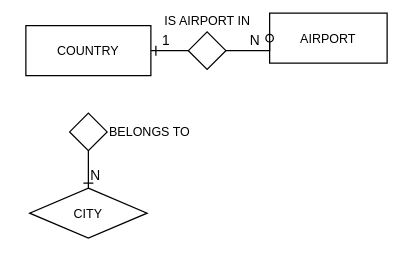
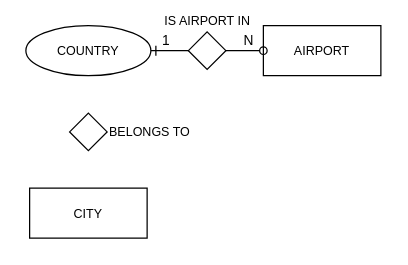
(328, 38) -> (322, 51)
(88, 51) -> (88, 51)
(88, 169) -> none
(88, 213) -> (88, 213)
